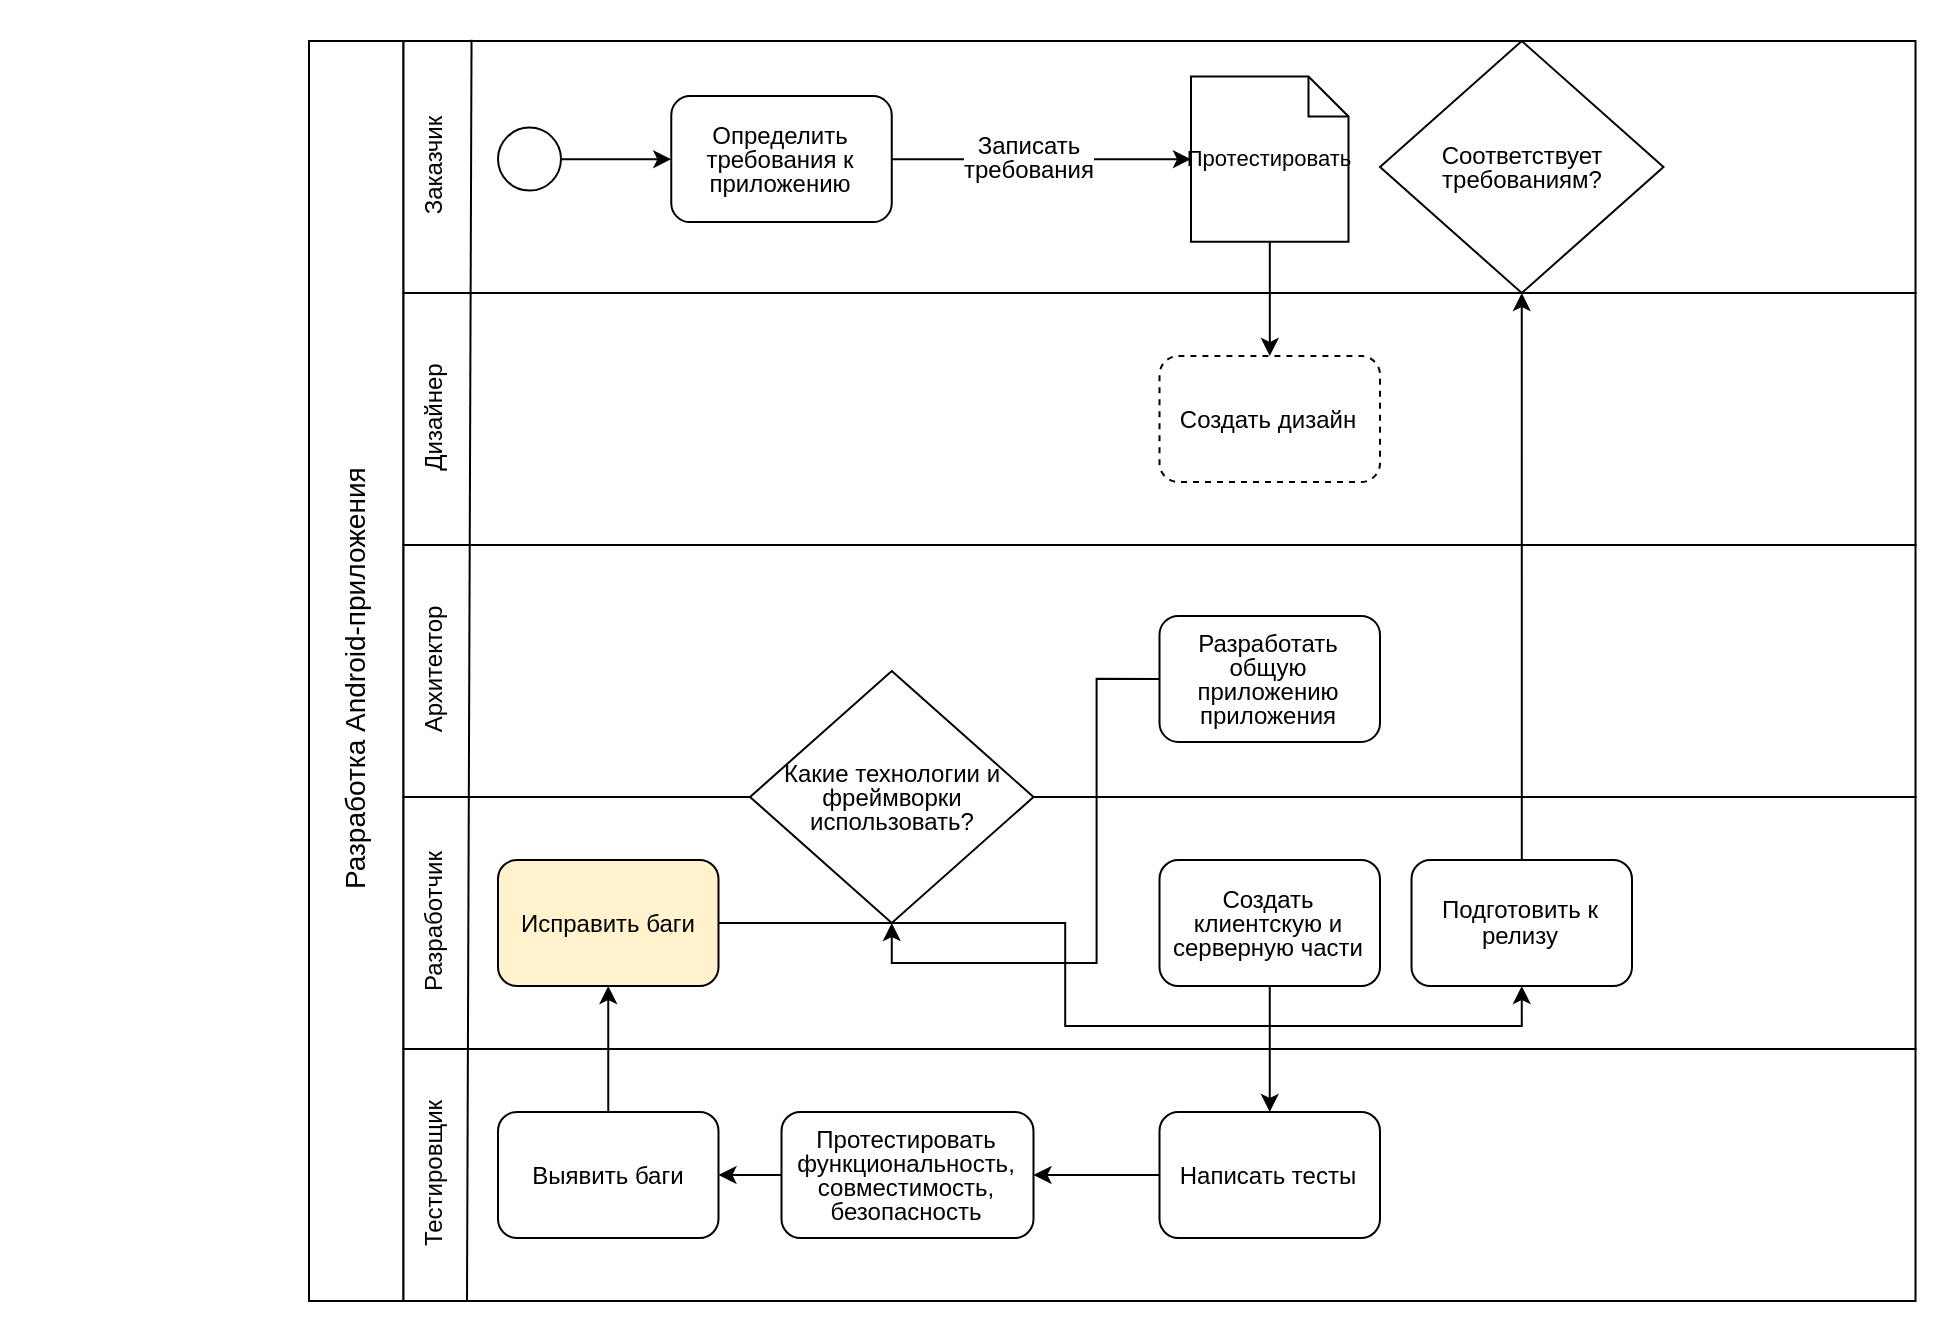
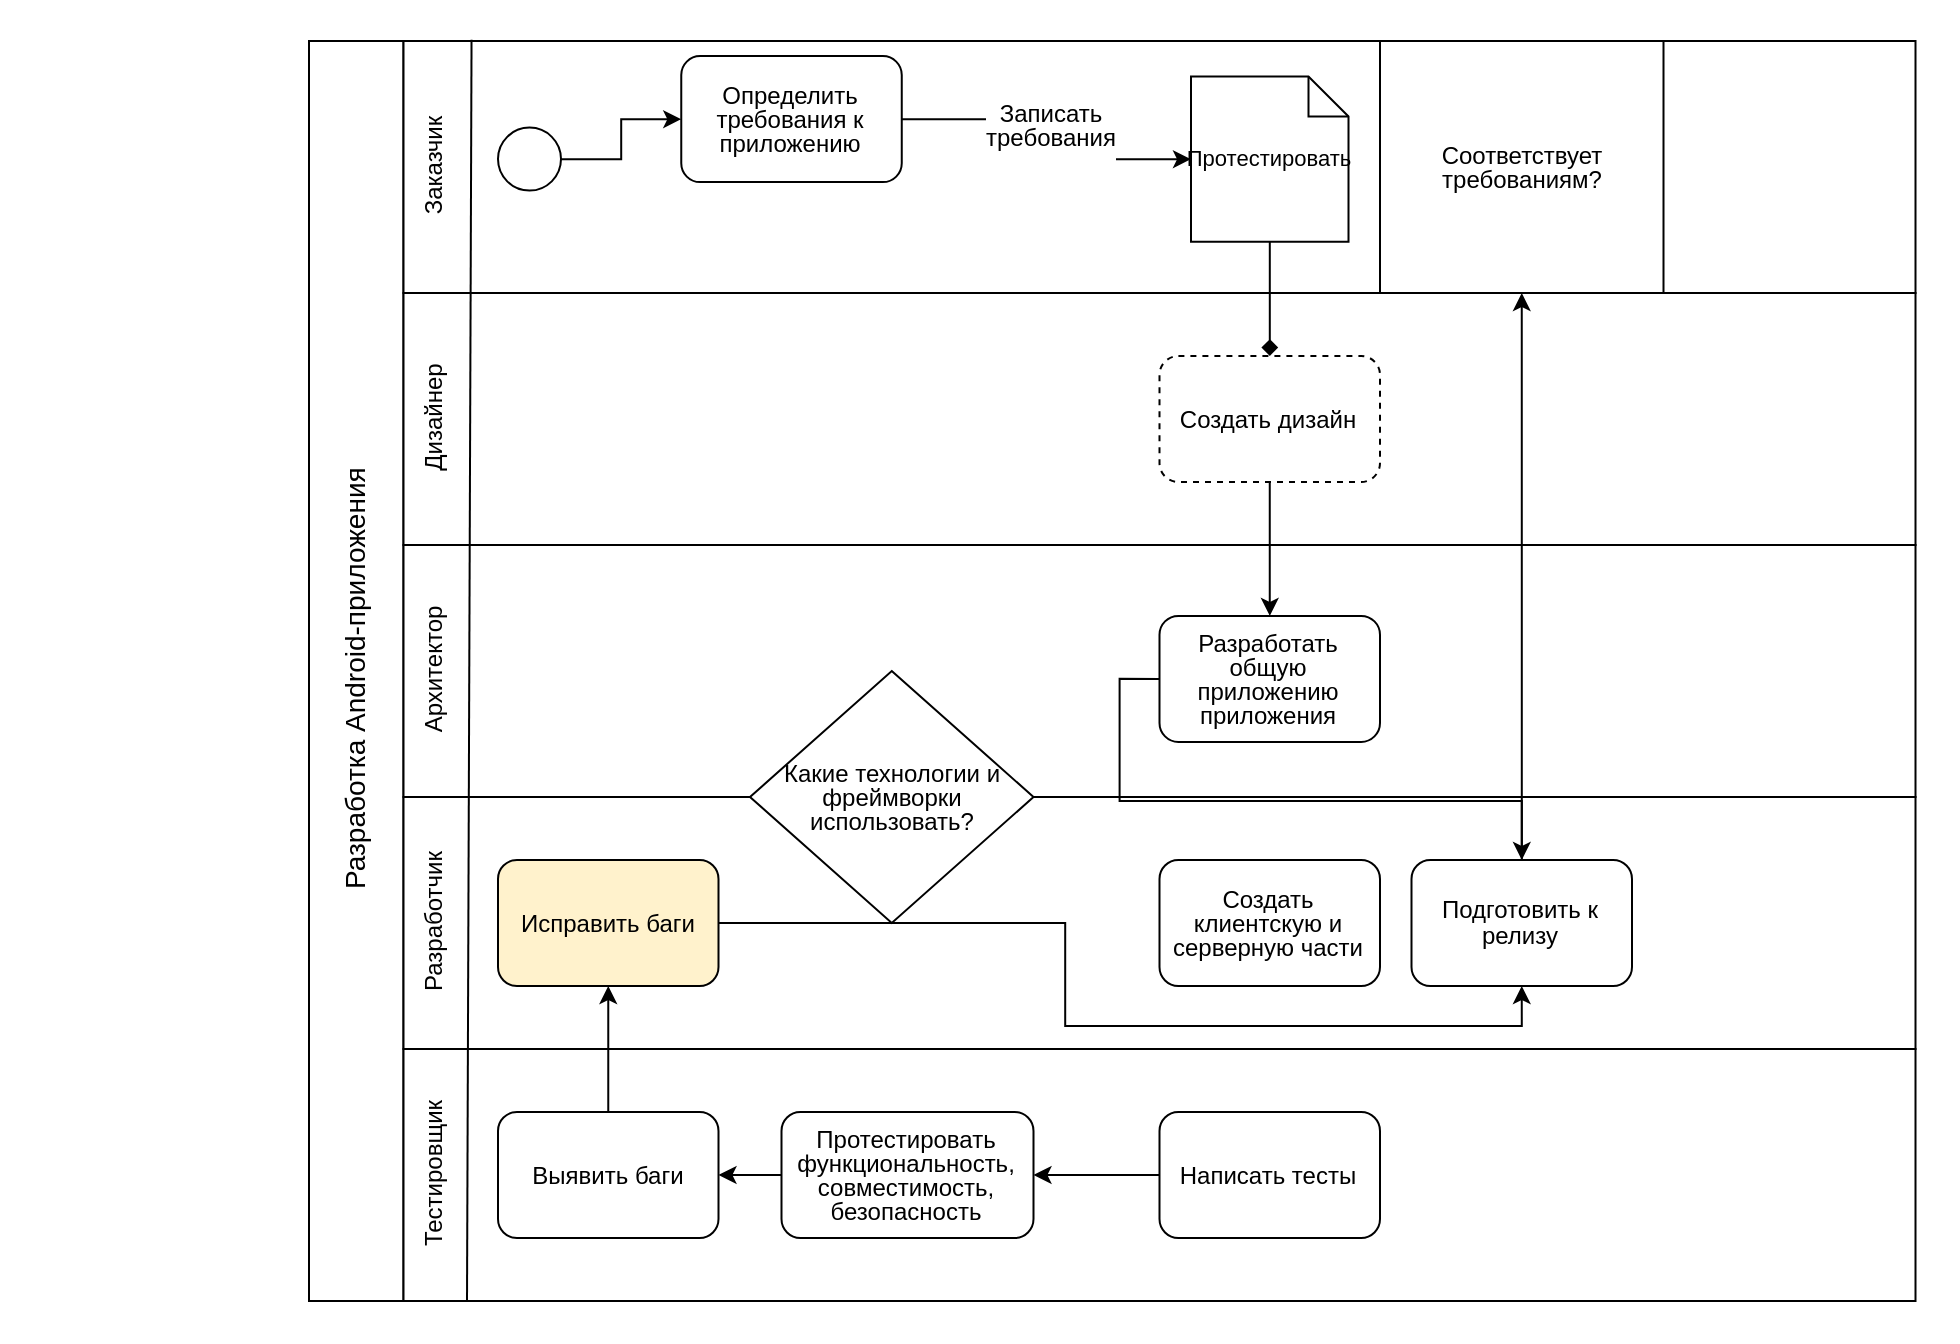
(782, 159) -> (792, 119)
(1522, 167) -> (1522, 167)
(1270, 341) -> (1270, 340)
none -> (1270, 542)
(1097, 924) -> (1256, 801)
(1270, 1042) -> none
